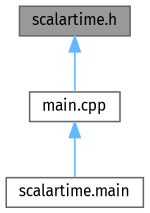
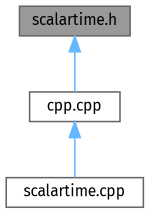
(75, 107) -> (75, 107)
(75, 192) -> (75, 192)
